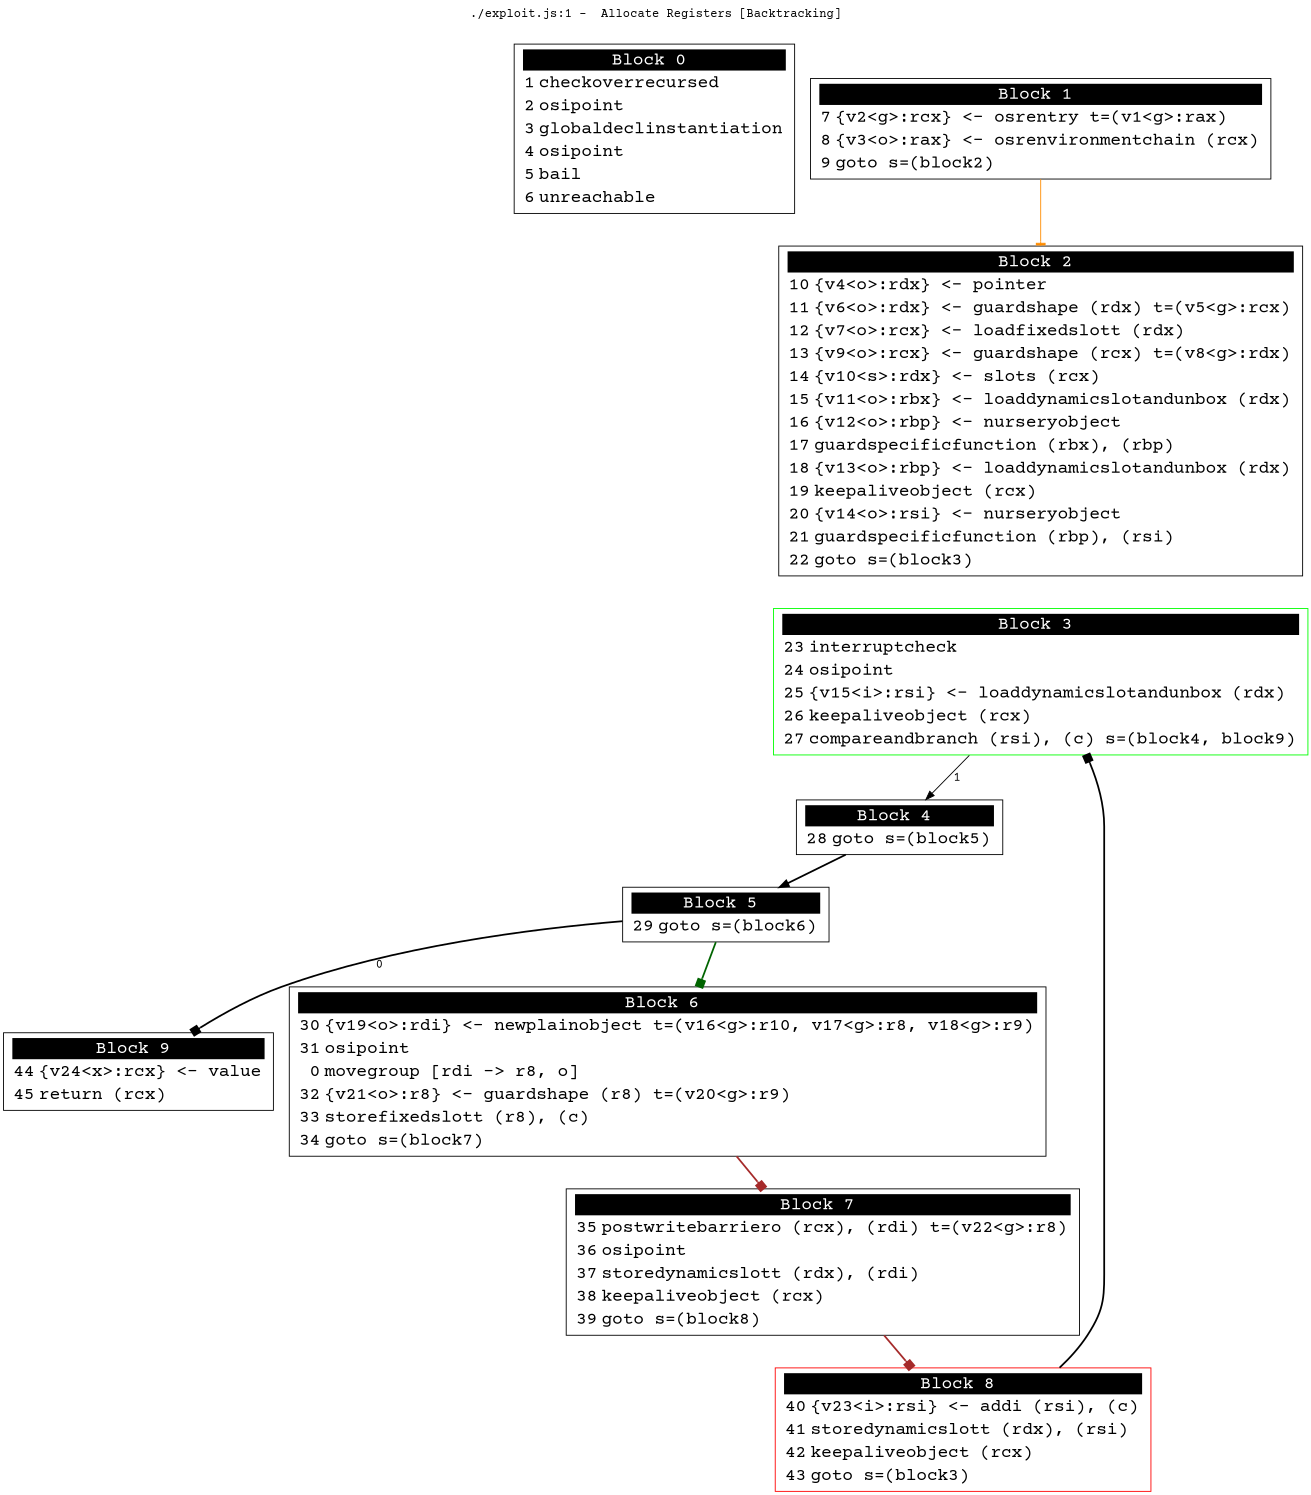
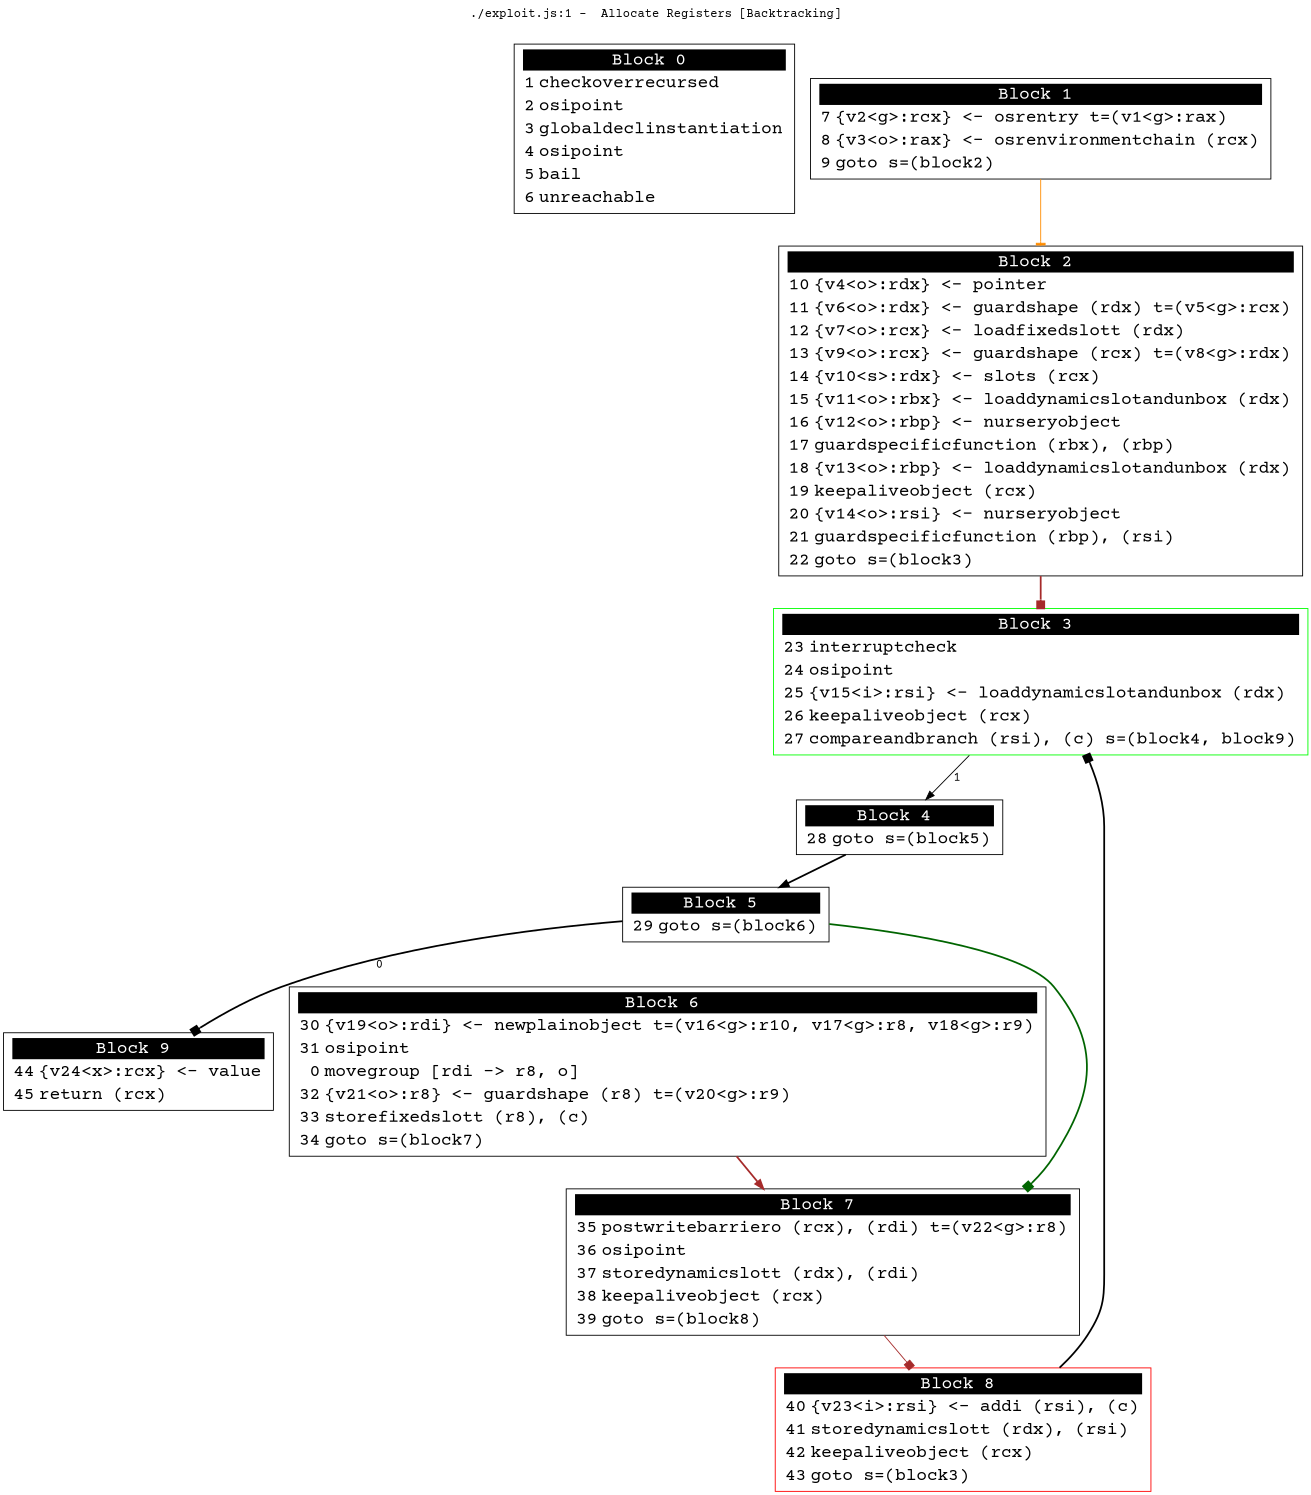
none -> (1041, 588)
(709, 960) -> (1047, 981)
(747, 1169) -> (747, 1169)
(895, 1348) -> (895, 1348)
